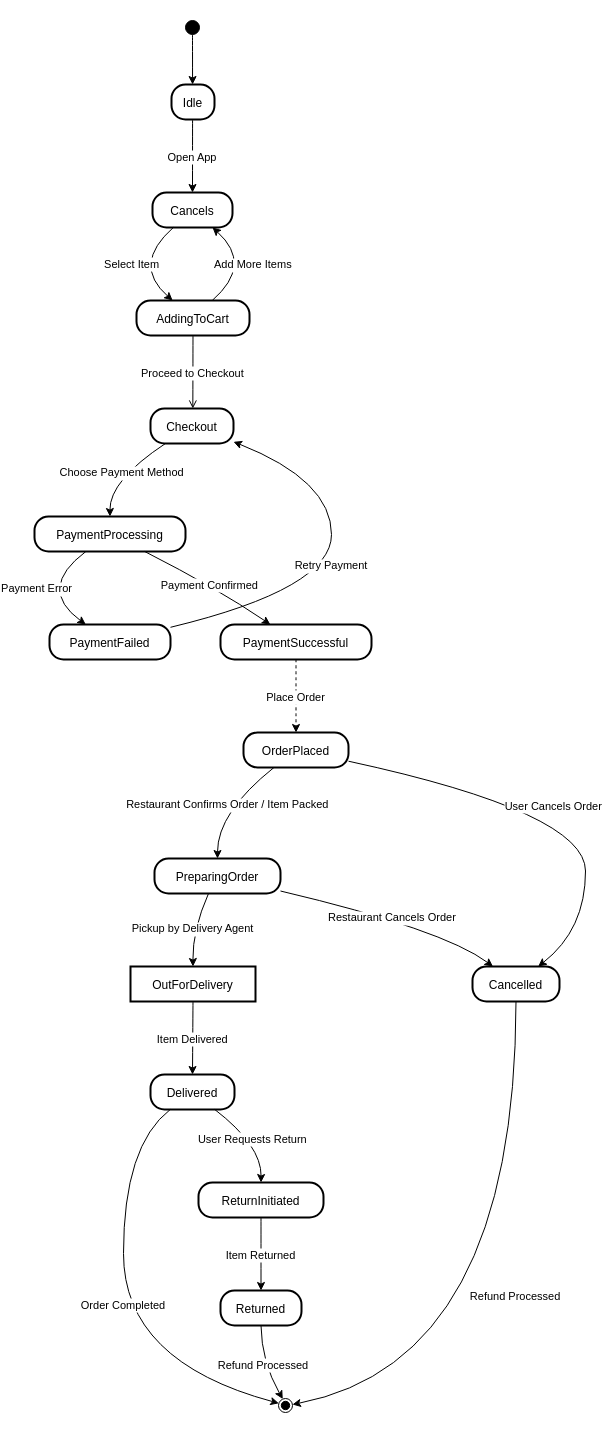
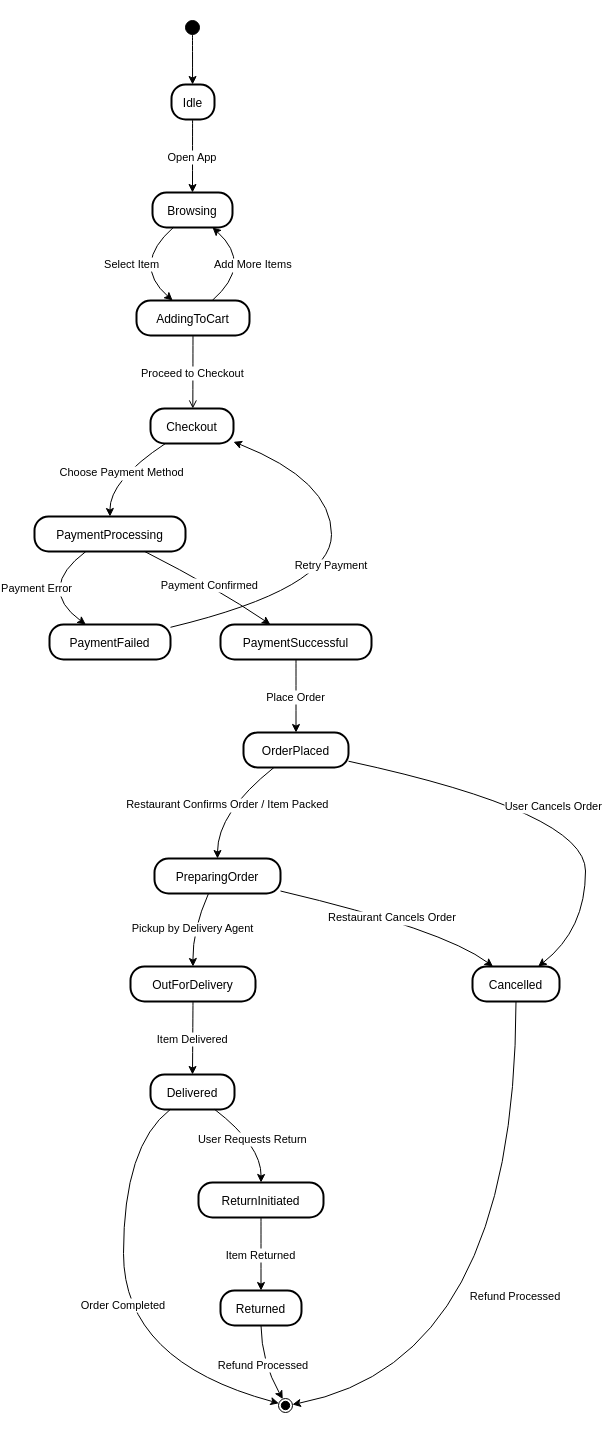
(192, 211) -> (192, 211)
(296, 675) -> (296, 675)
(193, 984) -> (193, 984)
